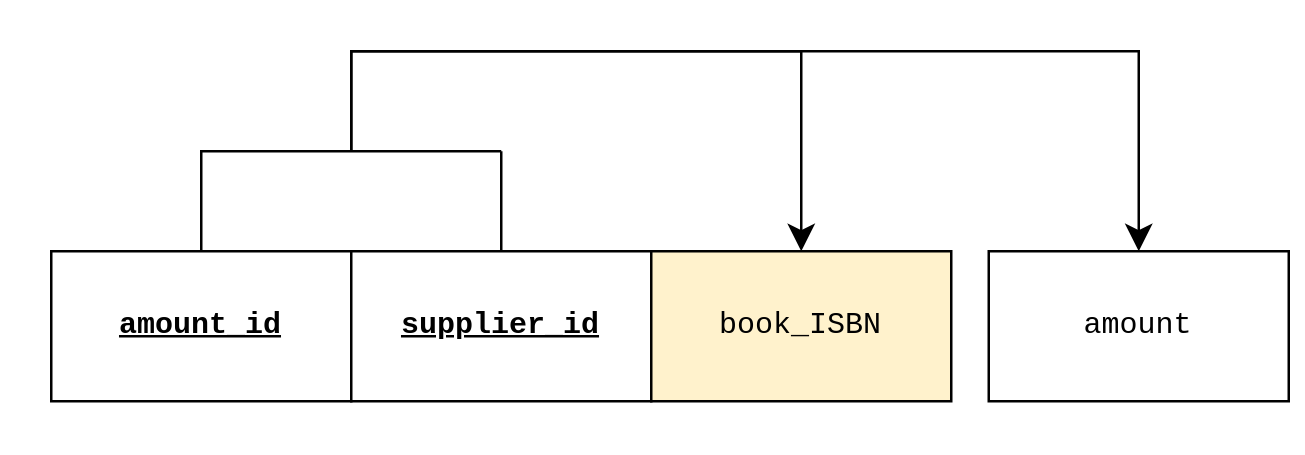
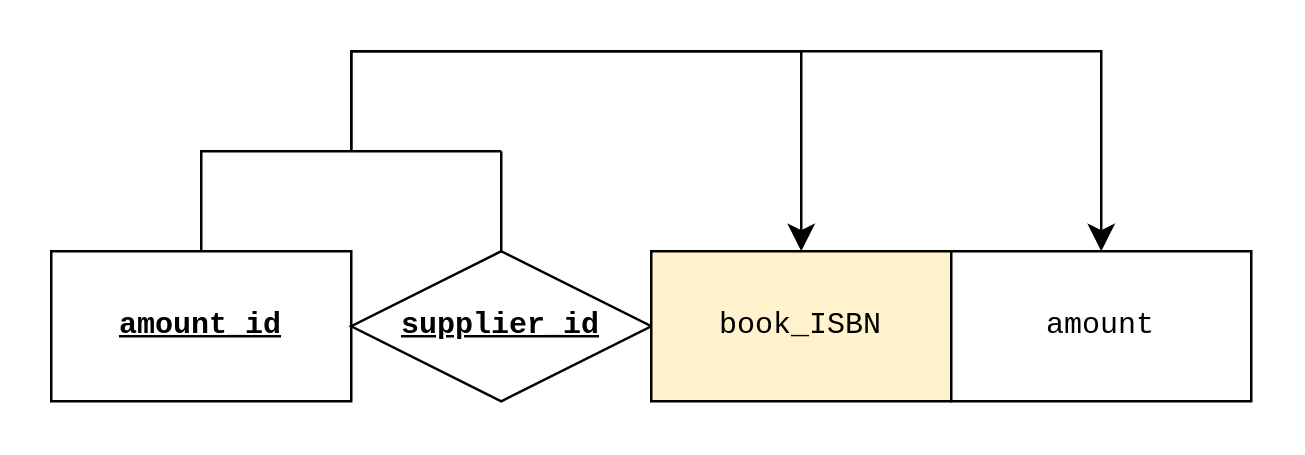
(501, 326) -> (501, 326)
(1139, 326) -> (1101, 326)
